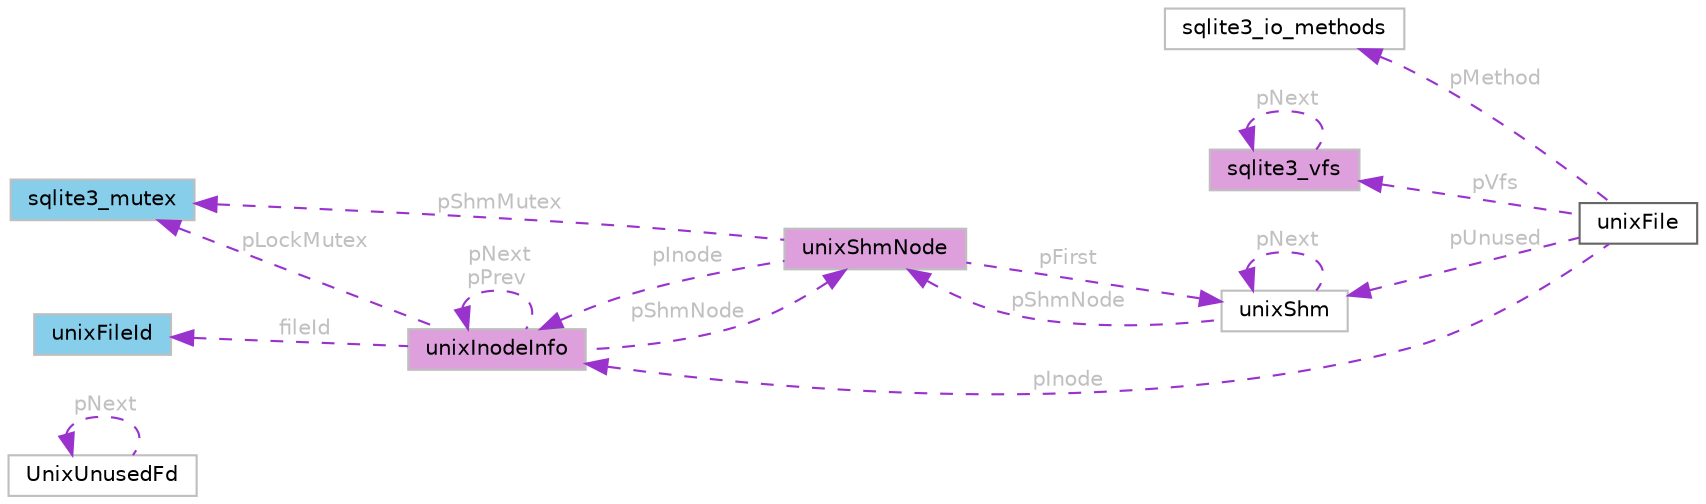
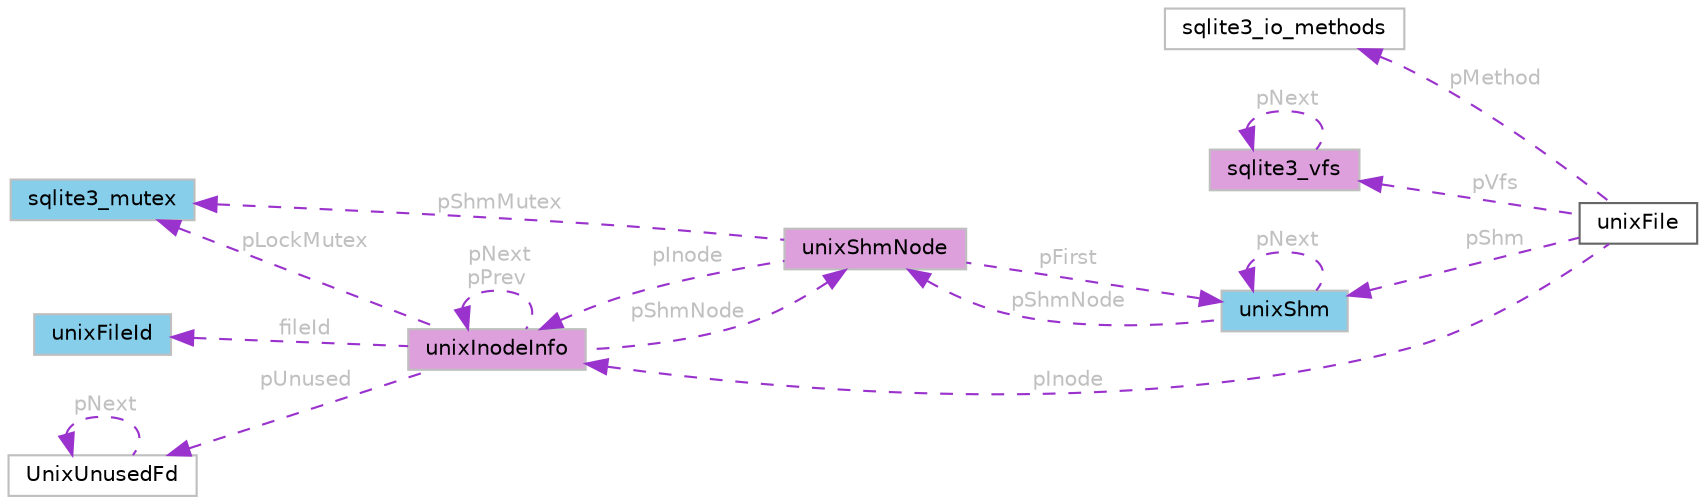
(1492, 239) -> (1492, 239)
(1285, 311) -> (1285, 311)
none -> (310, 409)
